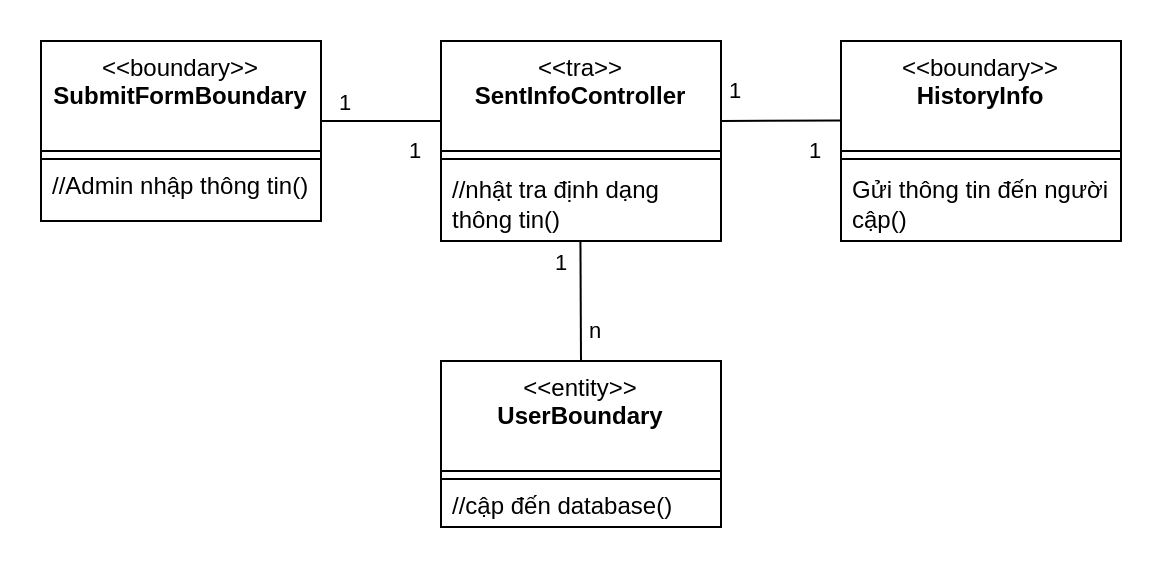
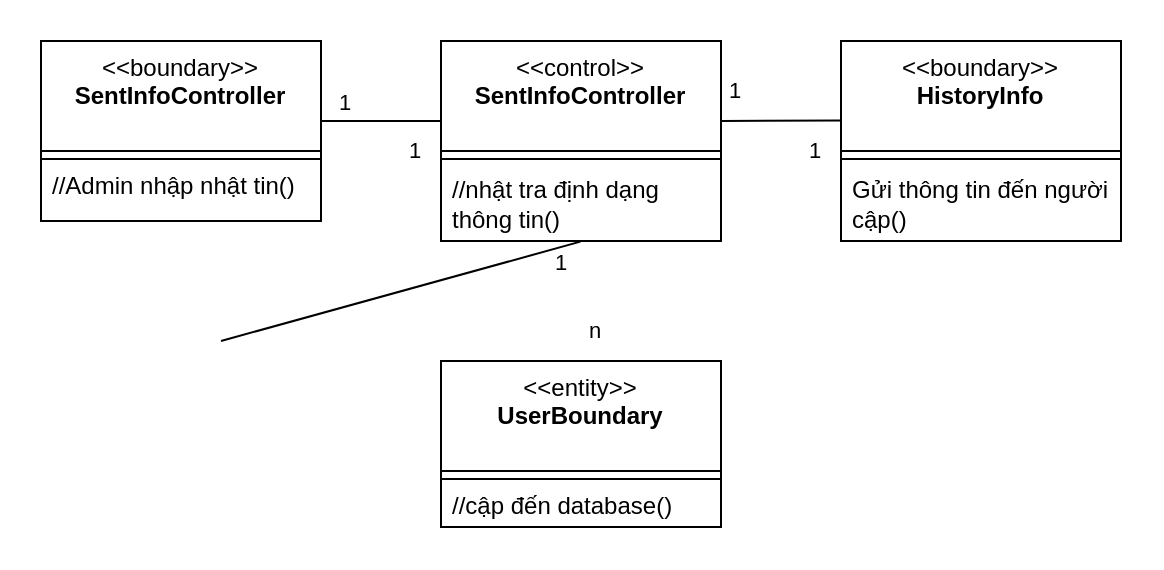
(181, 84) -> (181, 84)
(581, 84) -> (581, 84)
(183, 195) -> (183, 195)
(581, 303) -> (396, 293)
